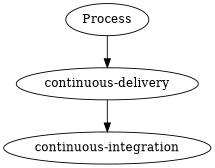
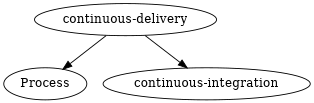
(107, 47) -> (88, 50)
